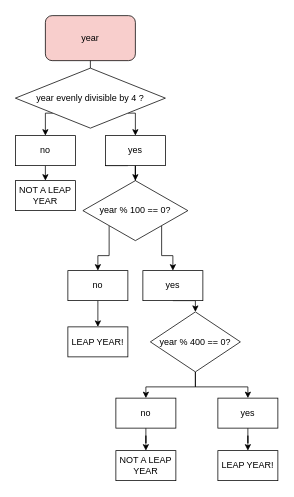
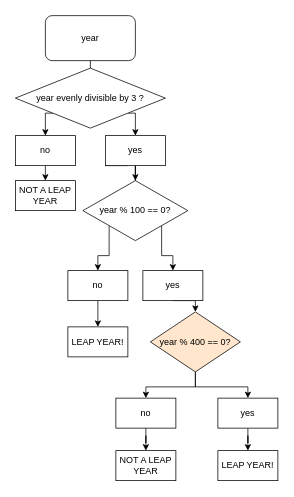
(90, 38) -> (90, 38)
(90, 98) -> (90, 98)
(195, 342) -> (195, 342)
